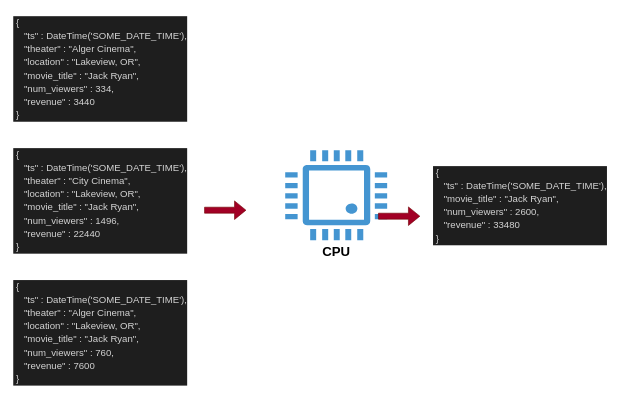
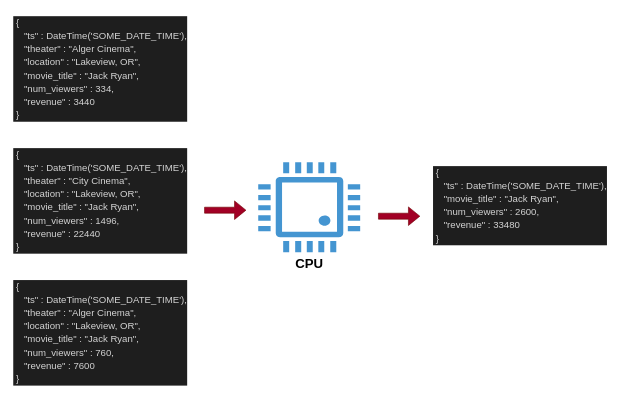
(336, 195) -> (309, 207)
